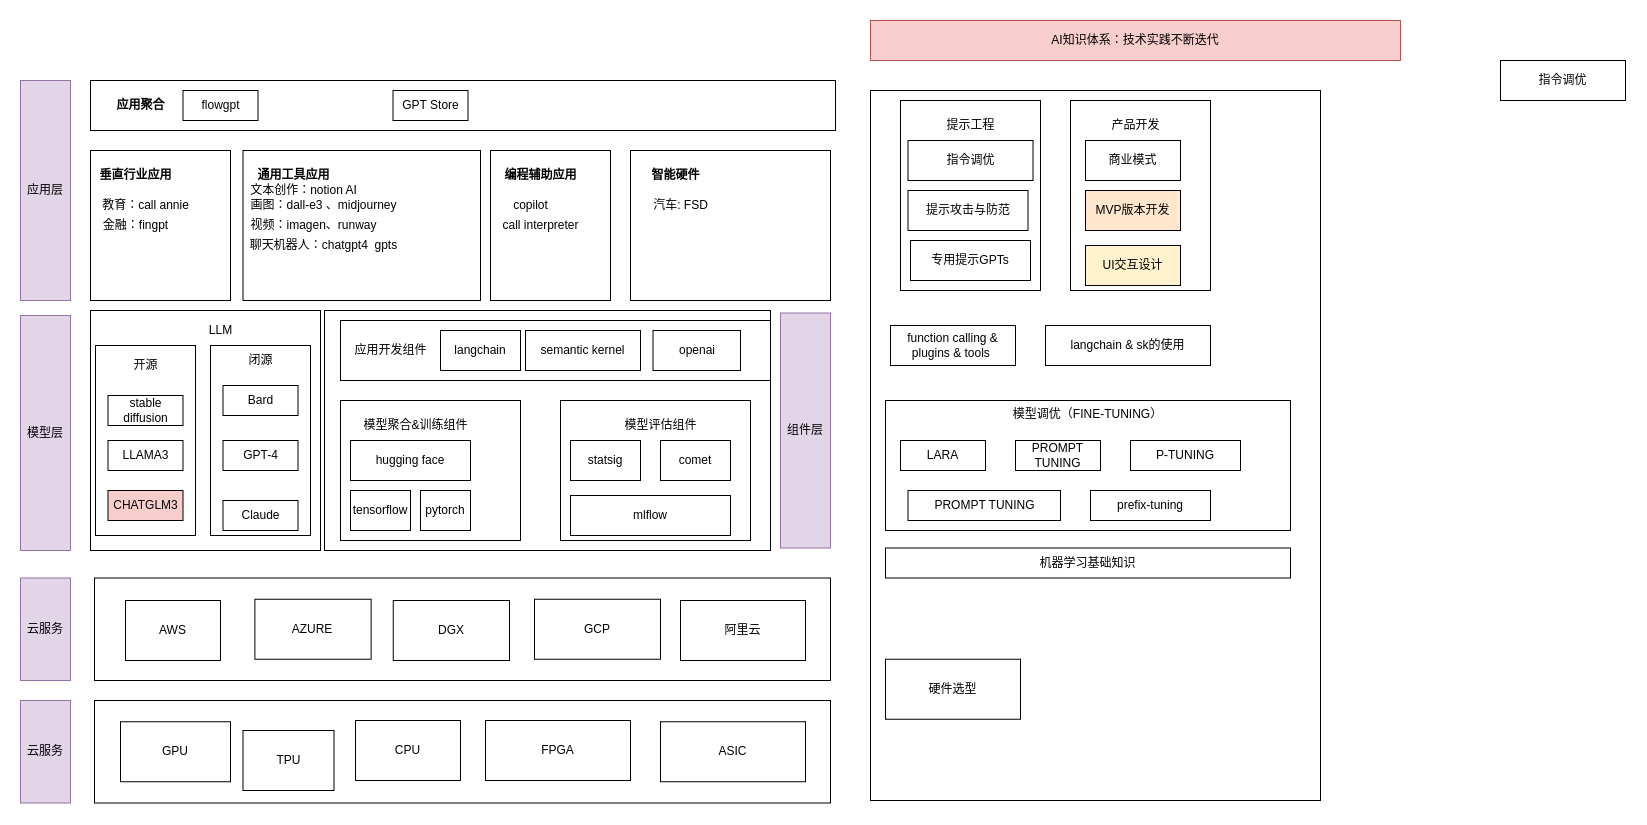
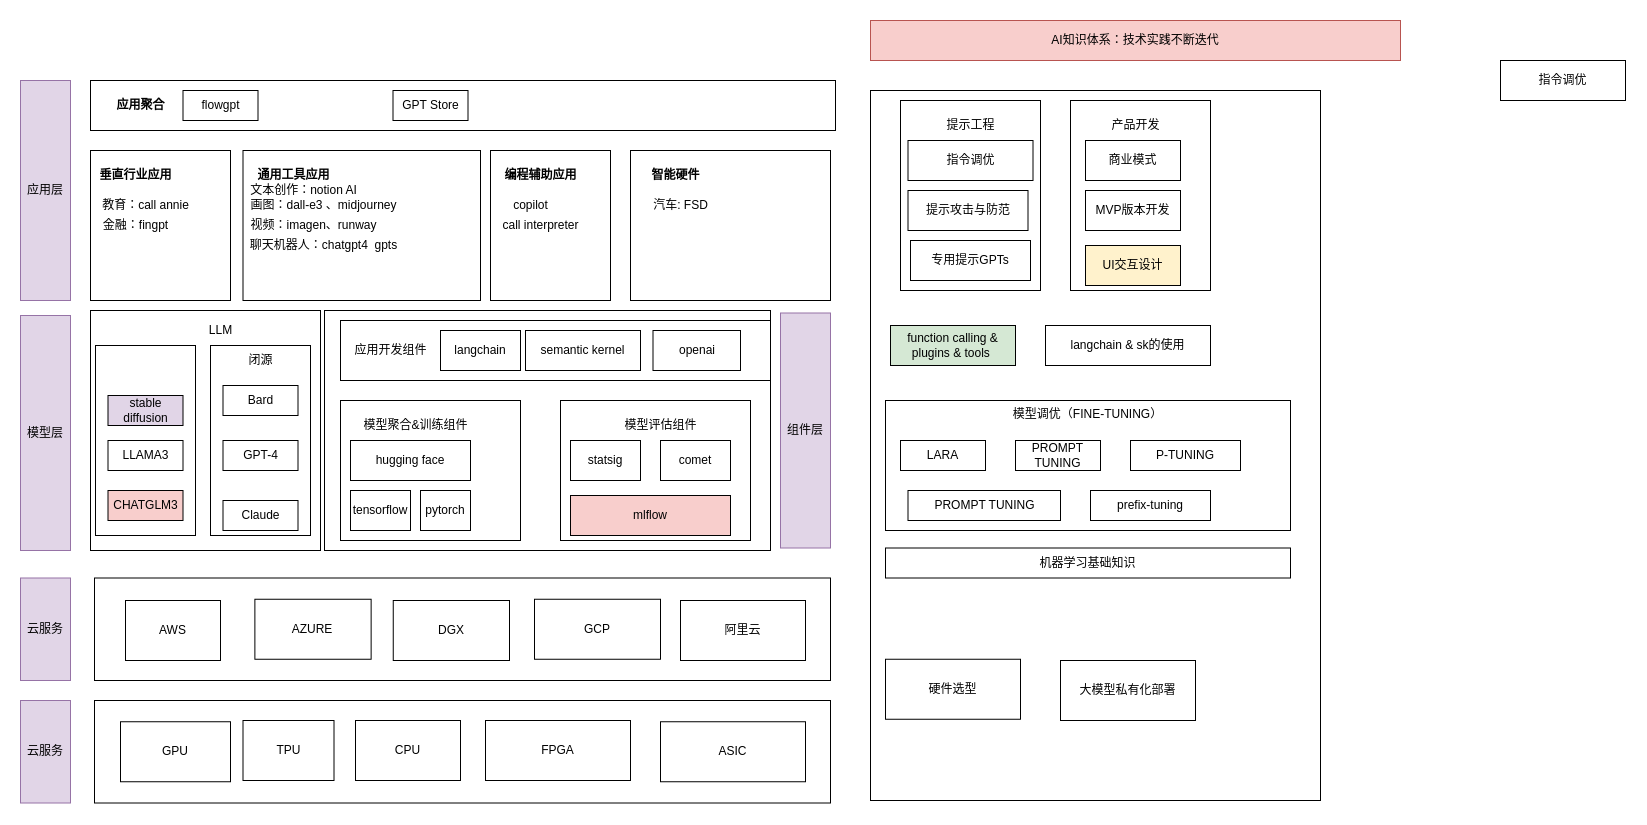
(1133, 211) -> (1133, 211)
(953, 346) -> (953, 346)
(146, 366) -> none
(146, 411) -> (146, 411)
(651, 516) -> (651, 516)
none -> (1128, 691)
(289, 761) -> (289, 751)
